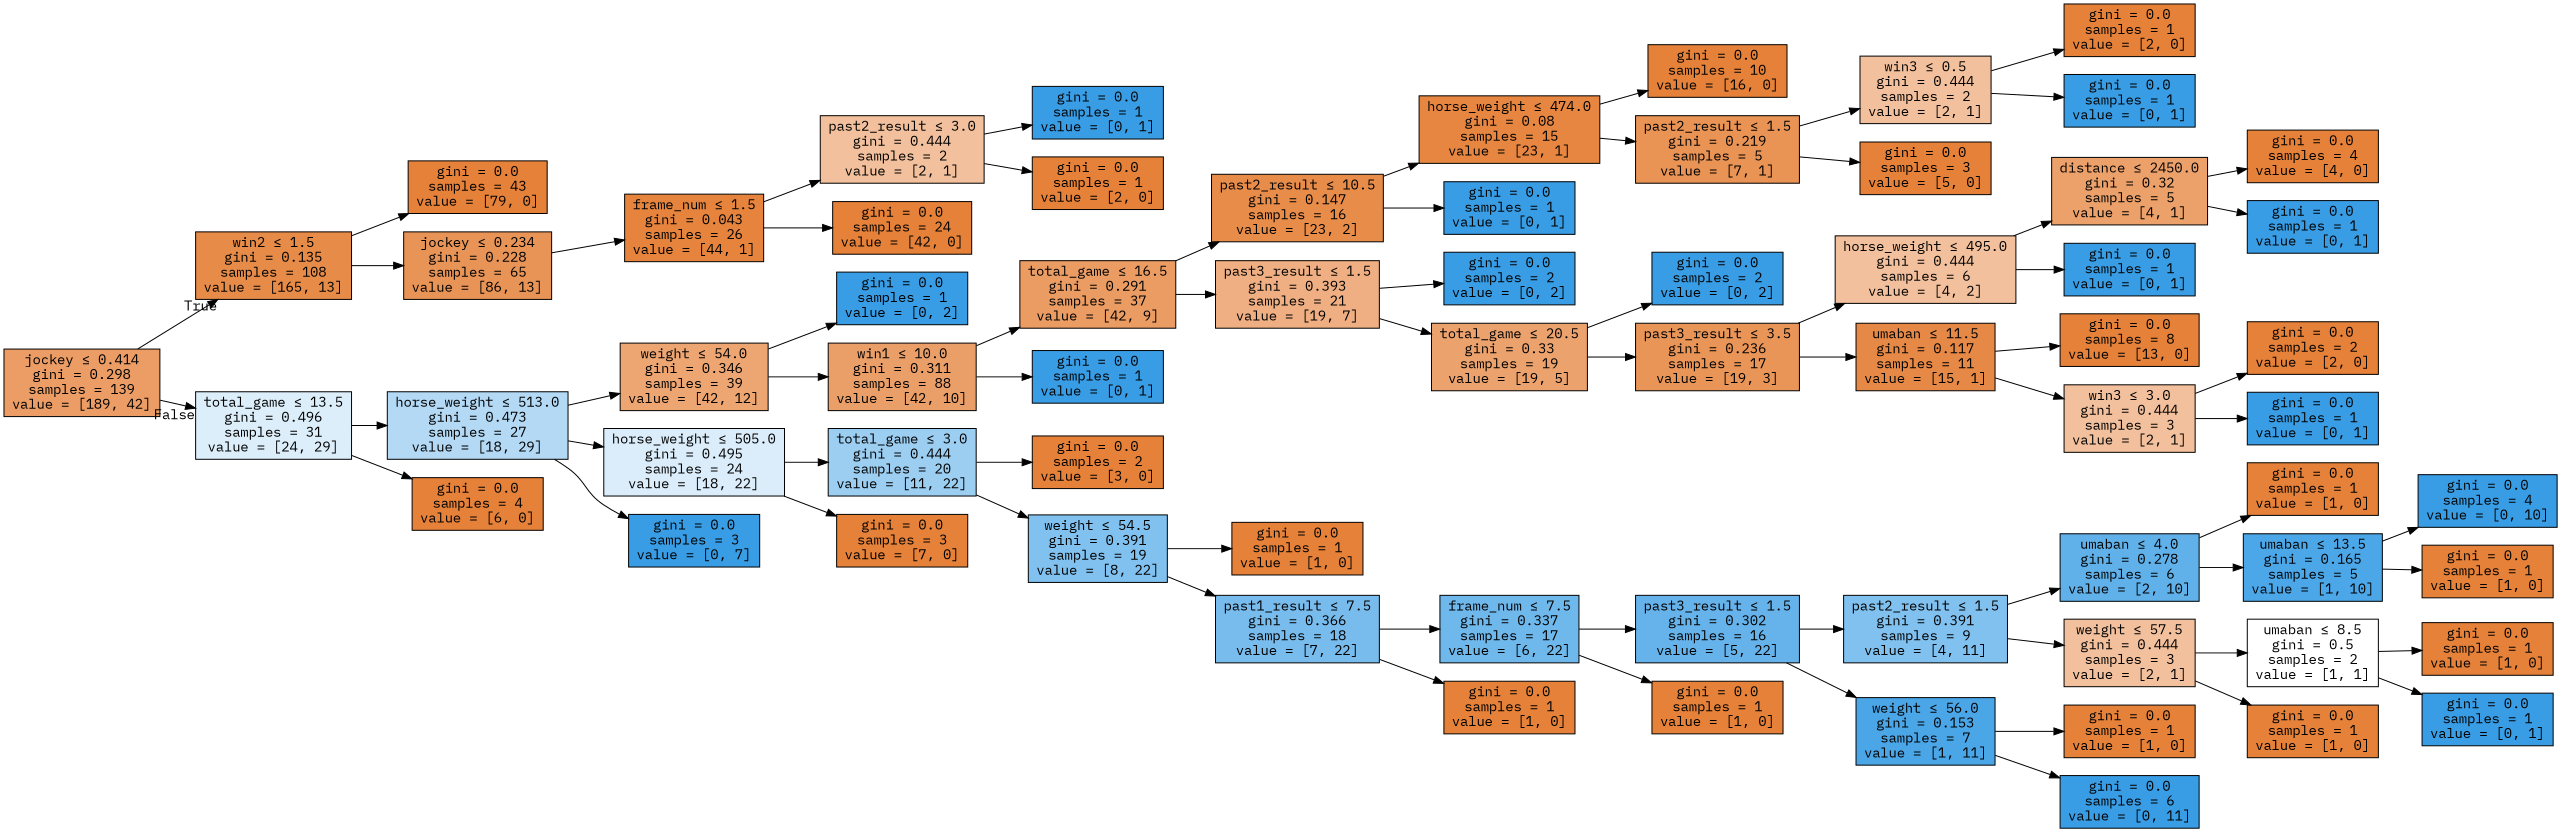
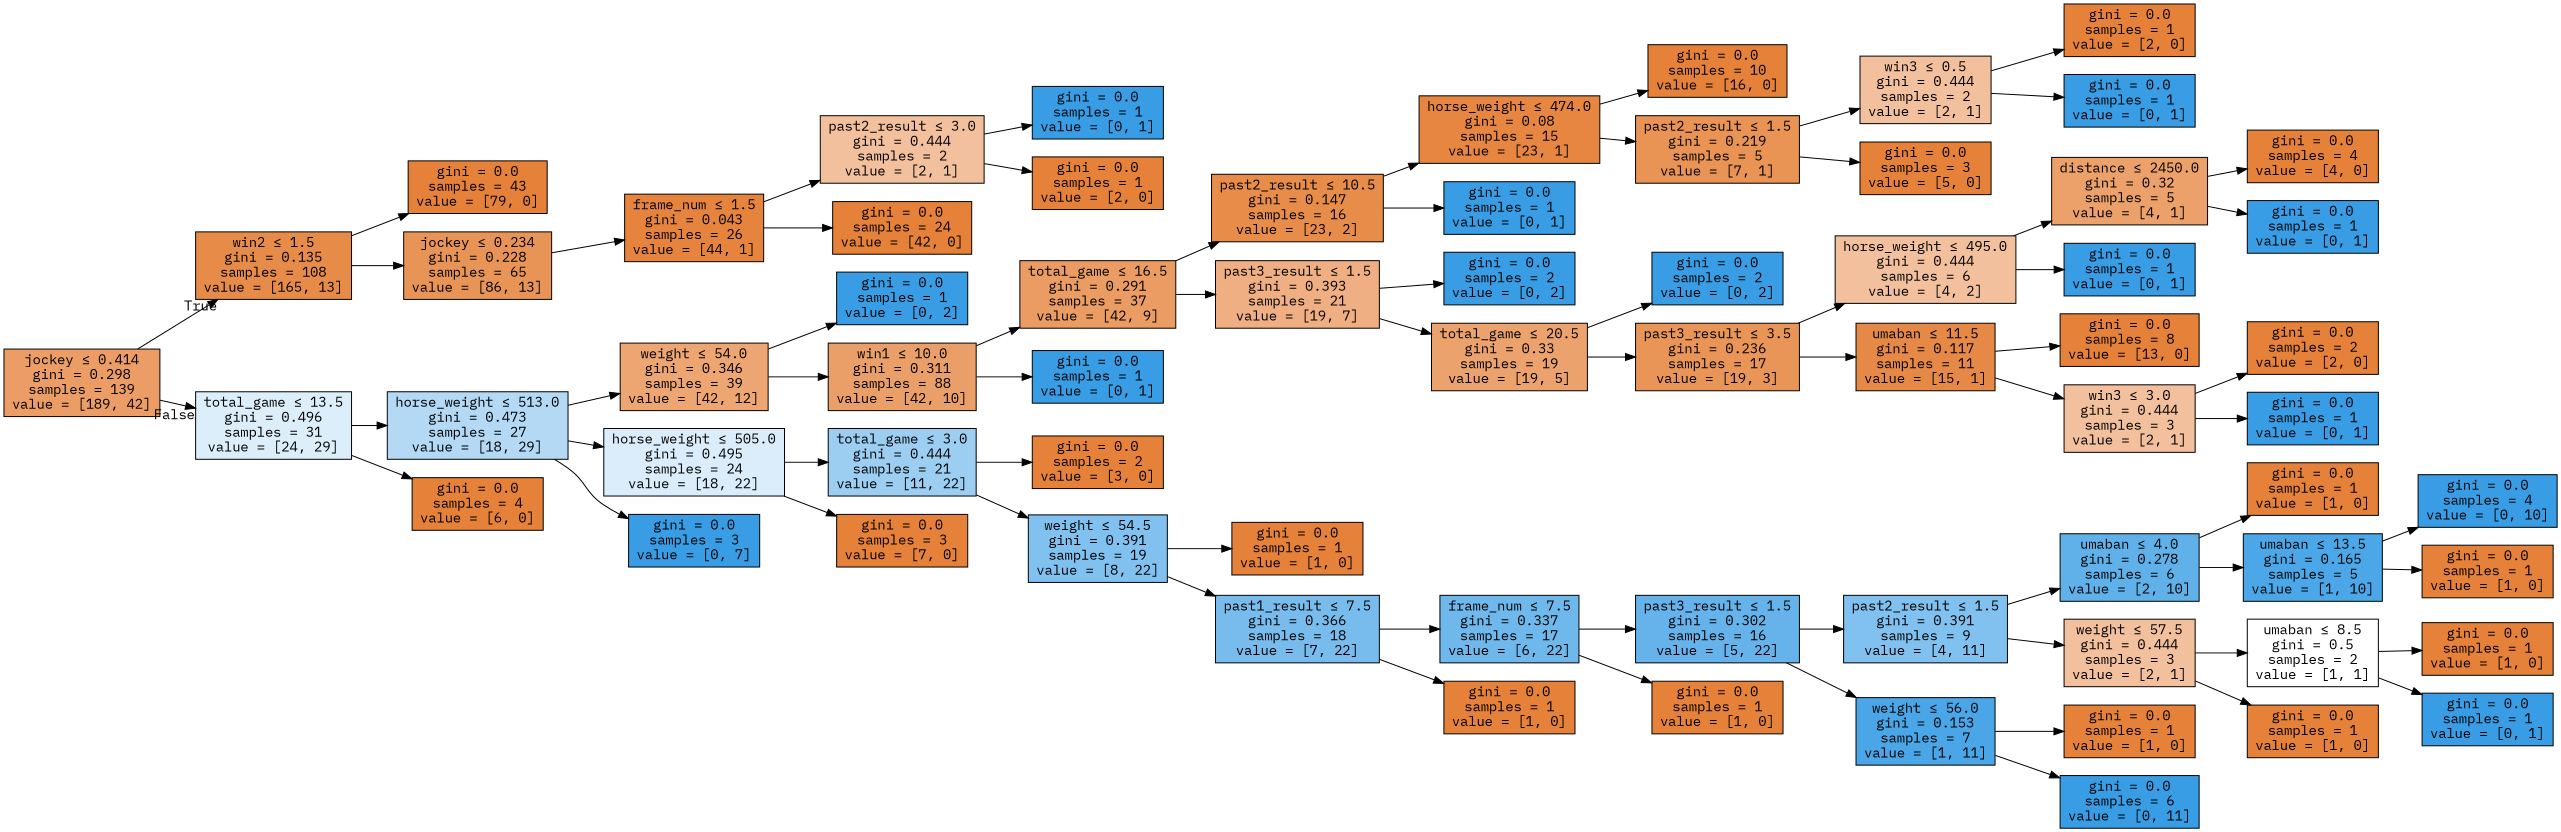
(902, 469) -> (902, 469)
